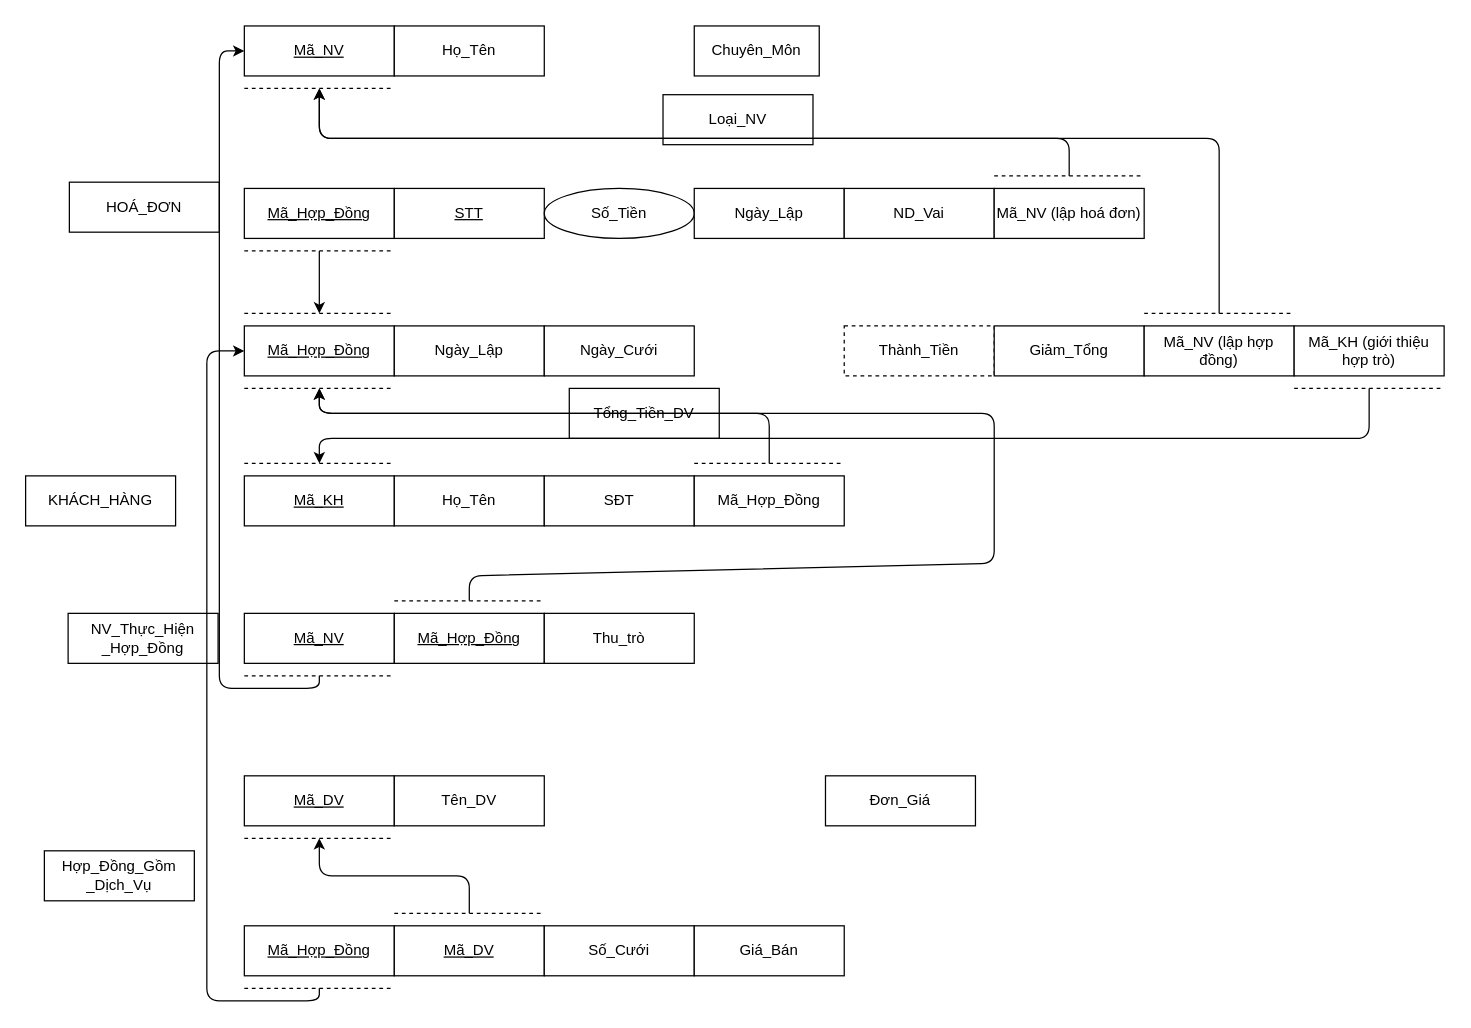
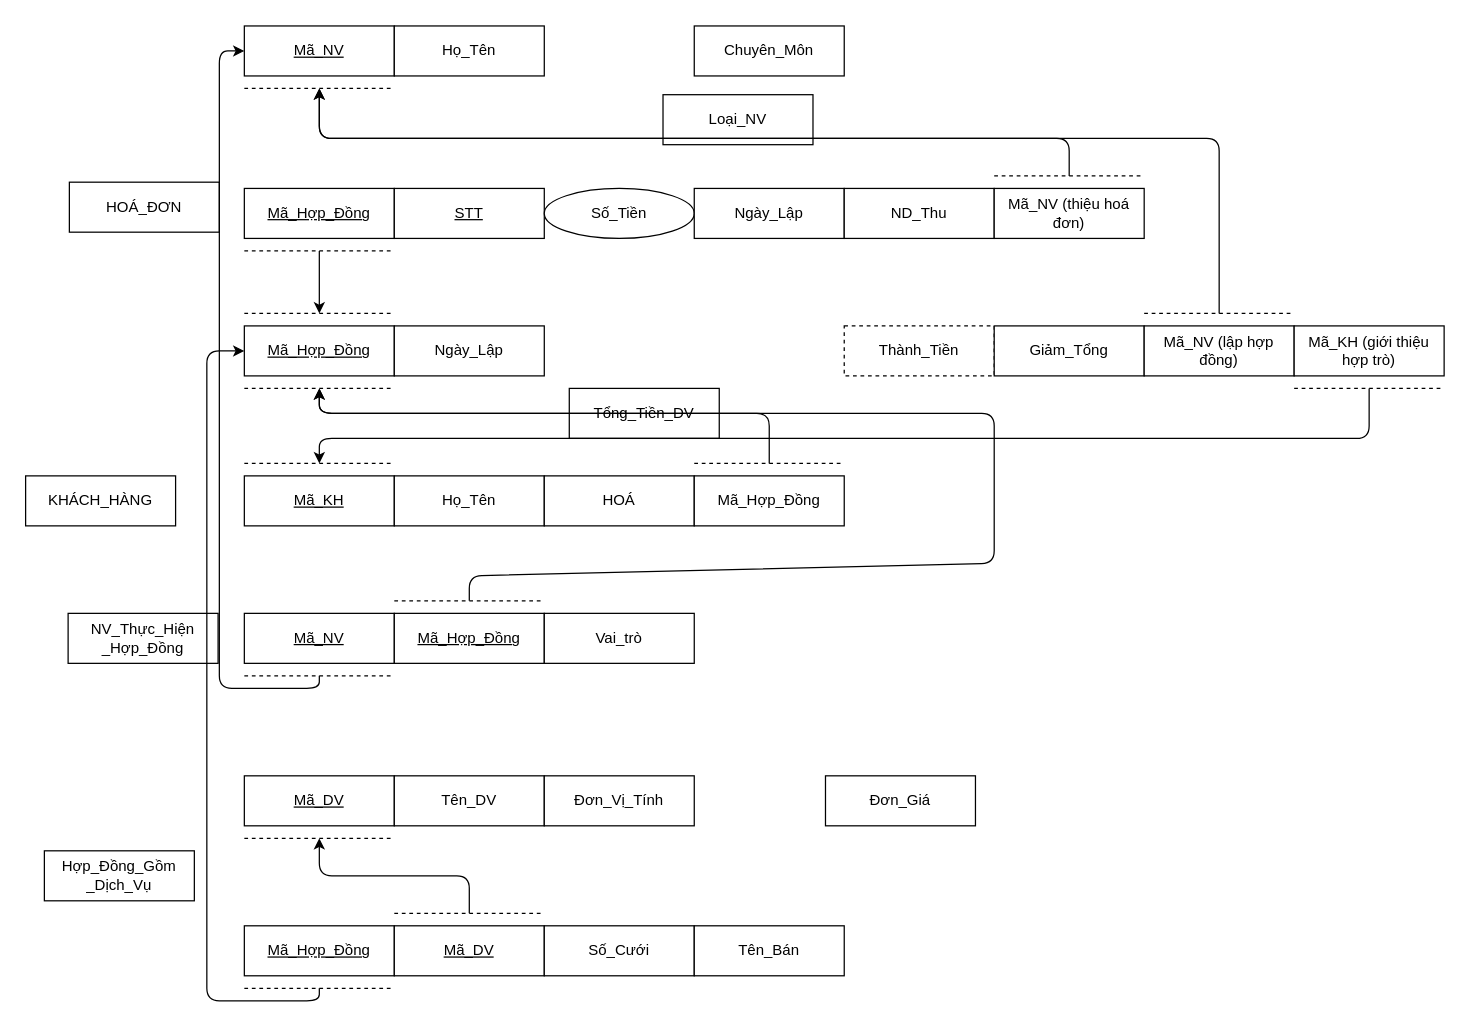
(757, 51) -> (769, 51)
(919, 213) -> (919, 213)
(1069, 213) -> (1069, 213)
(619, 351) -> none
(619, 501) -> (619, 501)
(619, 638) -> (619, 638)
none -> (619, 801)
(769, 951) -> (769, 951)
